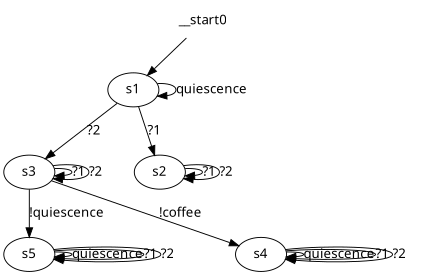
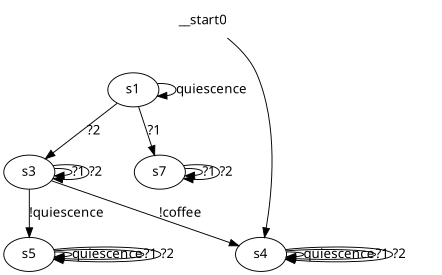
(170, 53) -> (270, 127)
(160, 172) -> (160, 172)
